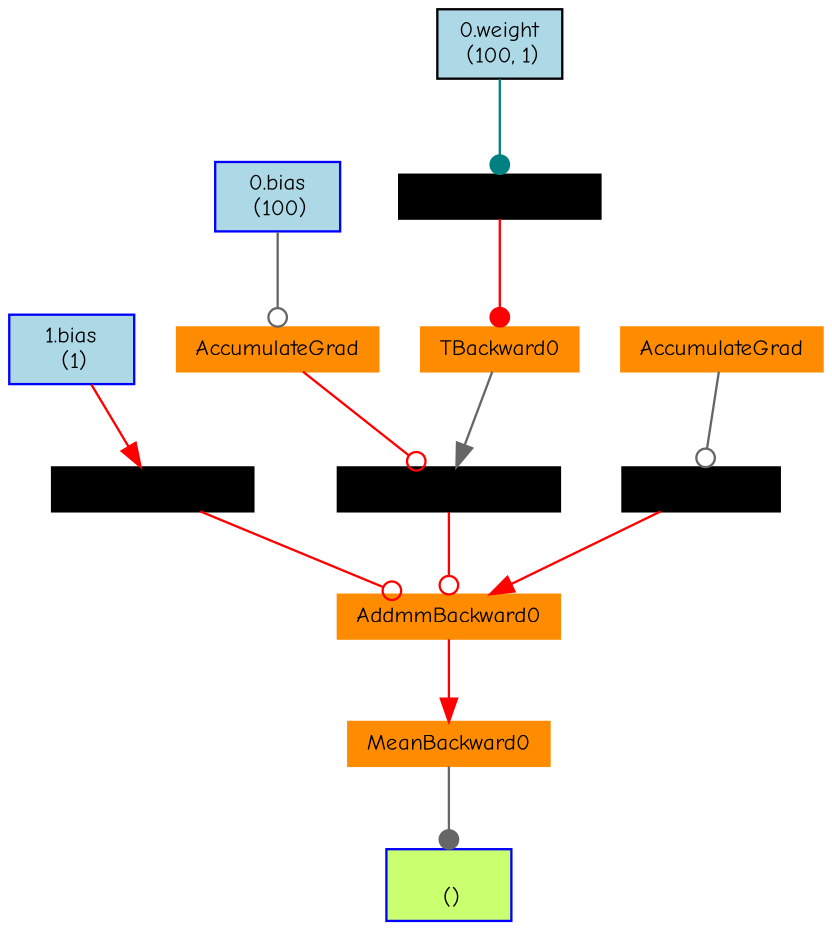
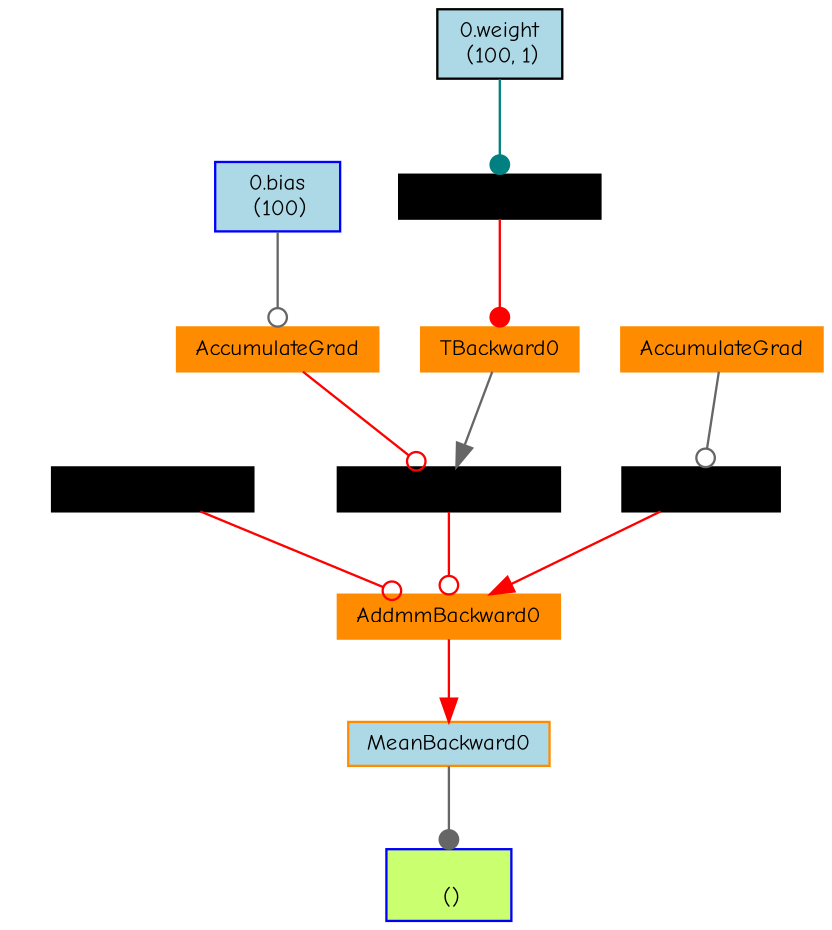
(72, 349) -> none
(449, 744) -> (449, 744)
